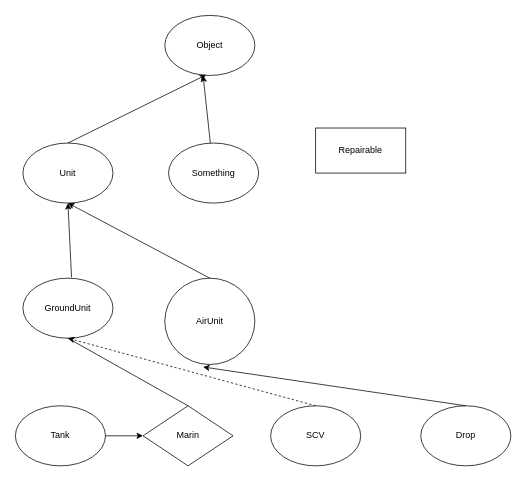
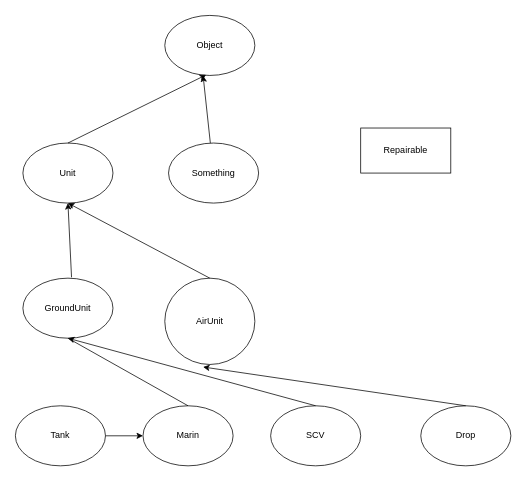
(360, 150) -> (405, 150)
(194, 372) -> (194, 372)
(188, 435) -> (188, 435)
